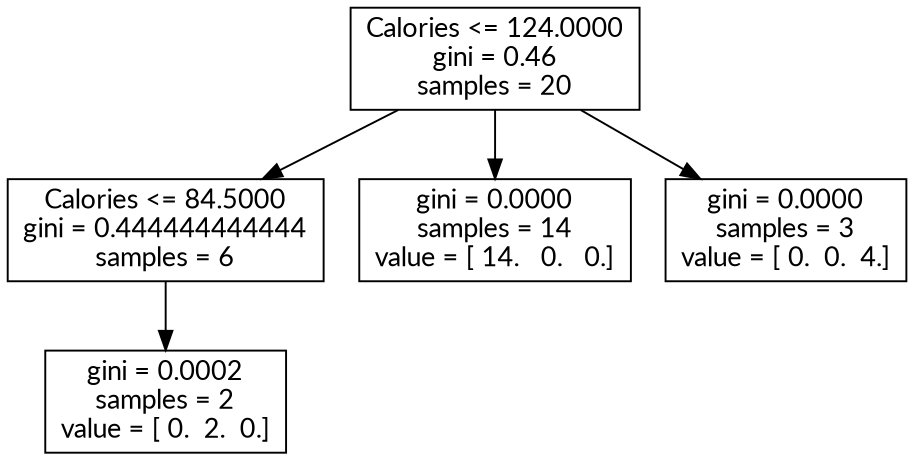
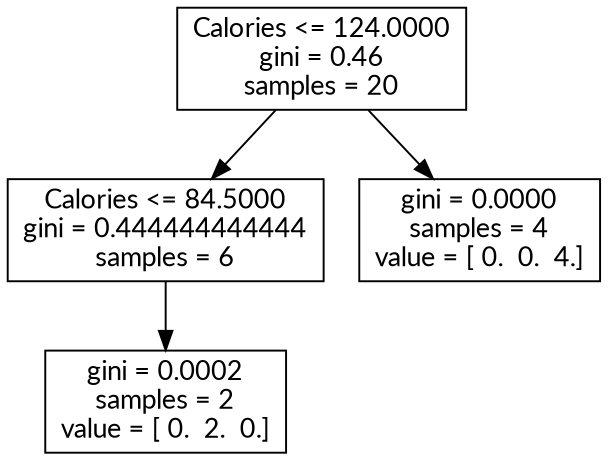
(495, 230) -> none
(786, 230) -> (480, 230)
